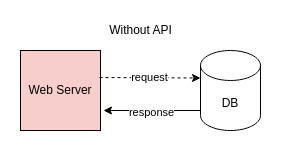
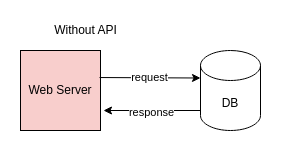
(141, 31) -> (86, 31)
(115, 78) -> (115, 78)
